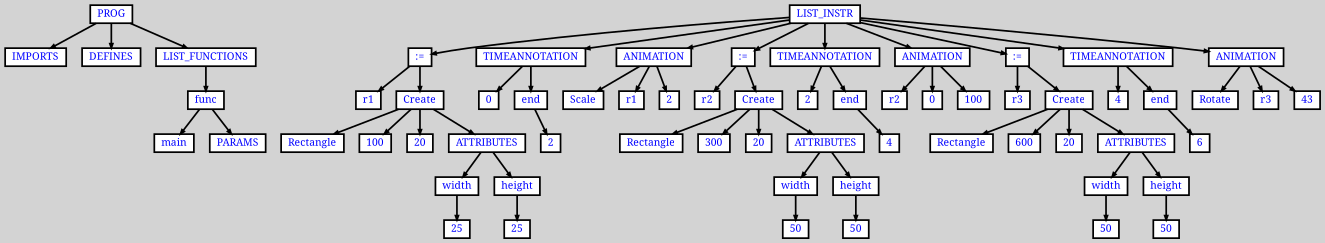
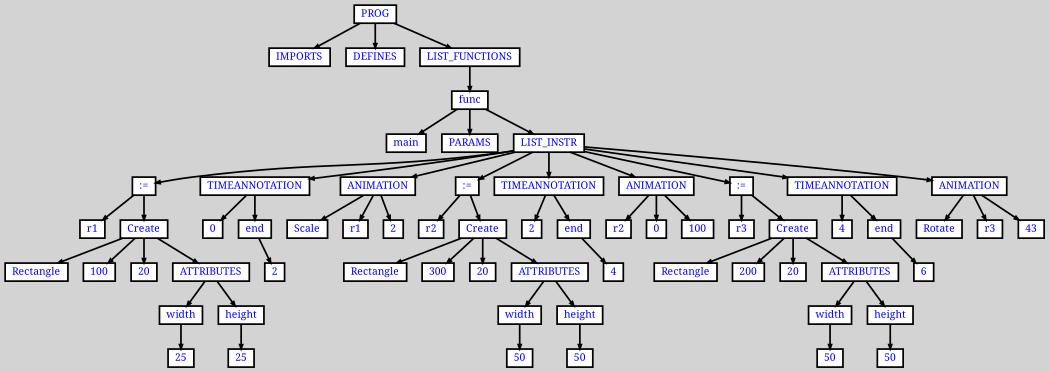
none -> (508, 121)
(1024, 143) -> (748, 272)
